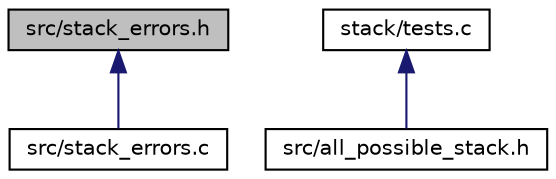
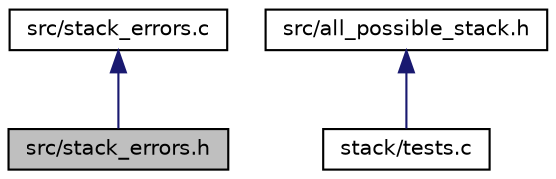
(118, 101) -> (118, 101)
(406, 101) -> (406, 101)
